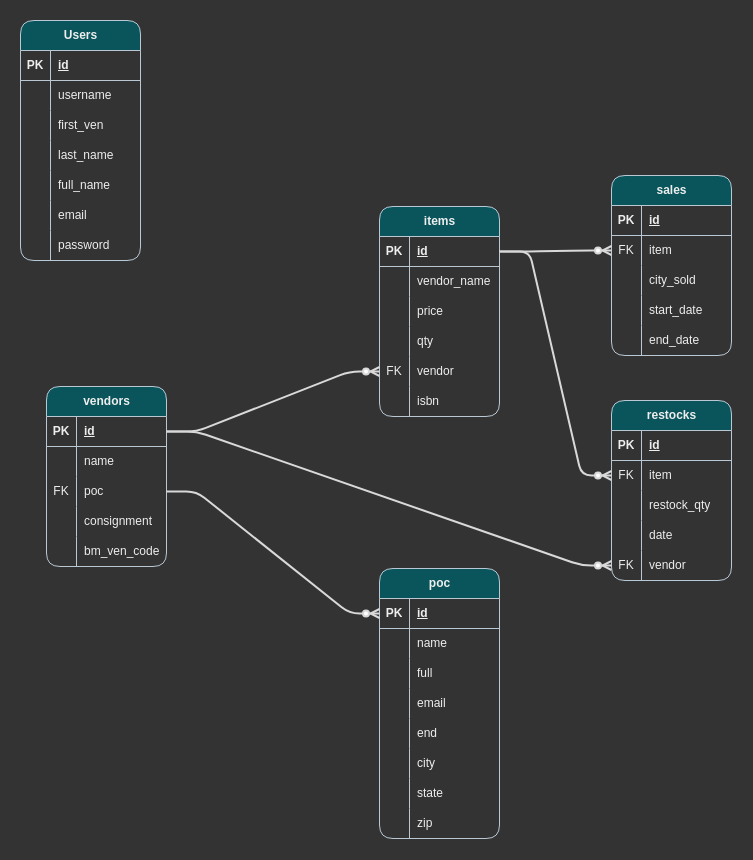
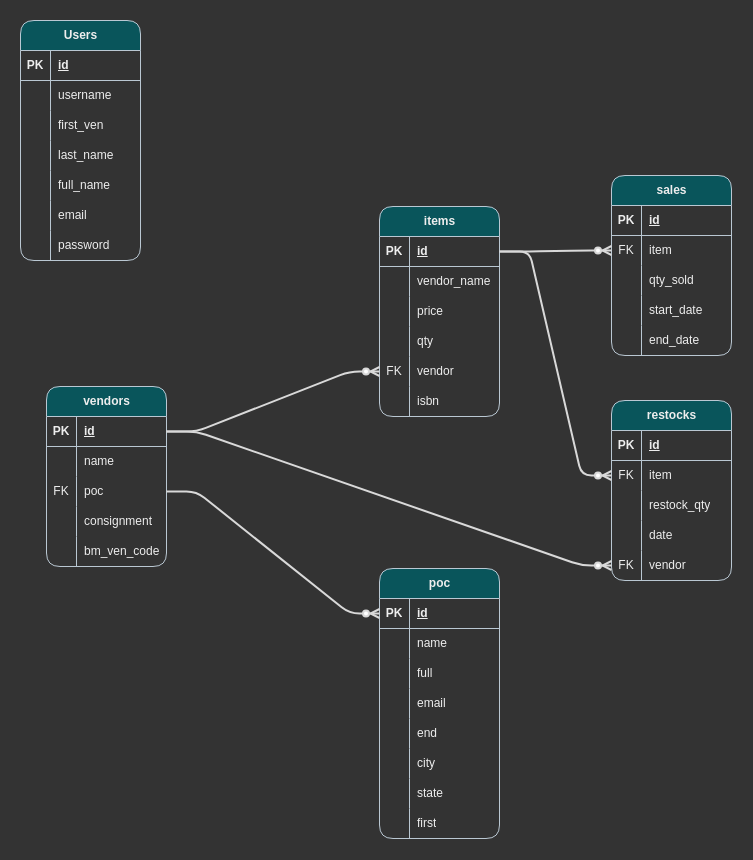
(677, 281) -> (675, 281)
(426, 824) -> (433, 824)
